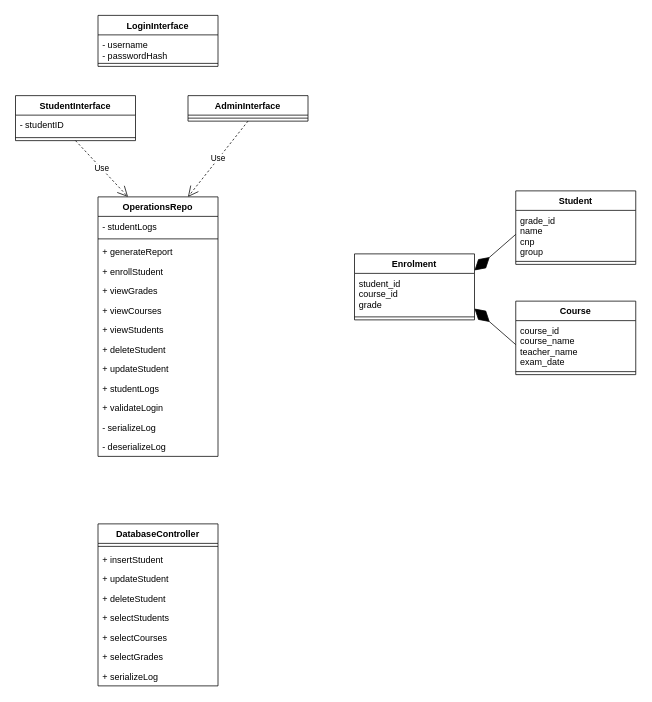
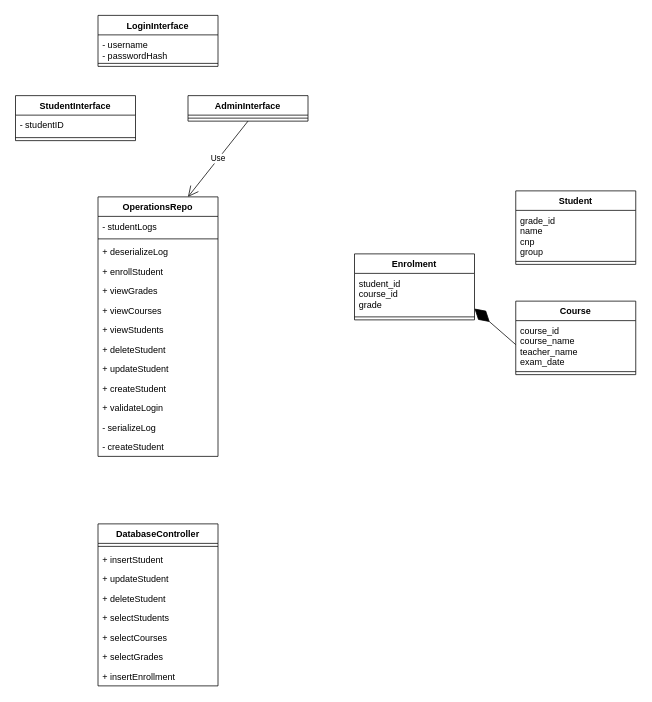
(234, 139) -> (234, 139)
(101, 169) -> none
(501, 247) -> none
(141, 252) -> (138, 252)
(134, 389) -> (139, 389)
(138, 447) -> (139, 447)
(133, 677) -> (143, 677)
